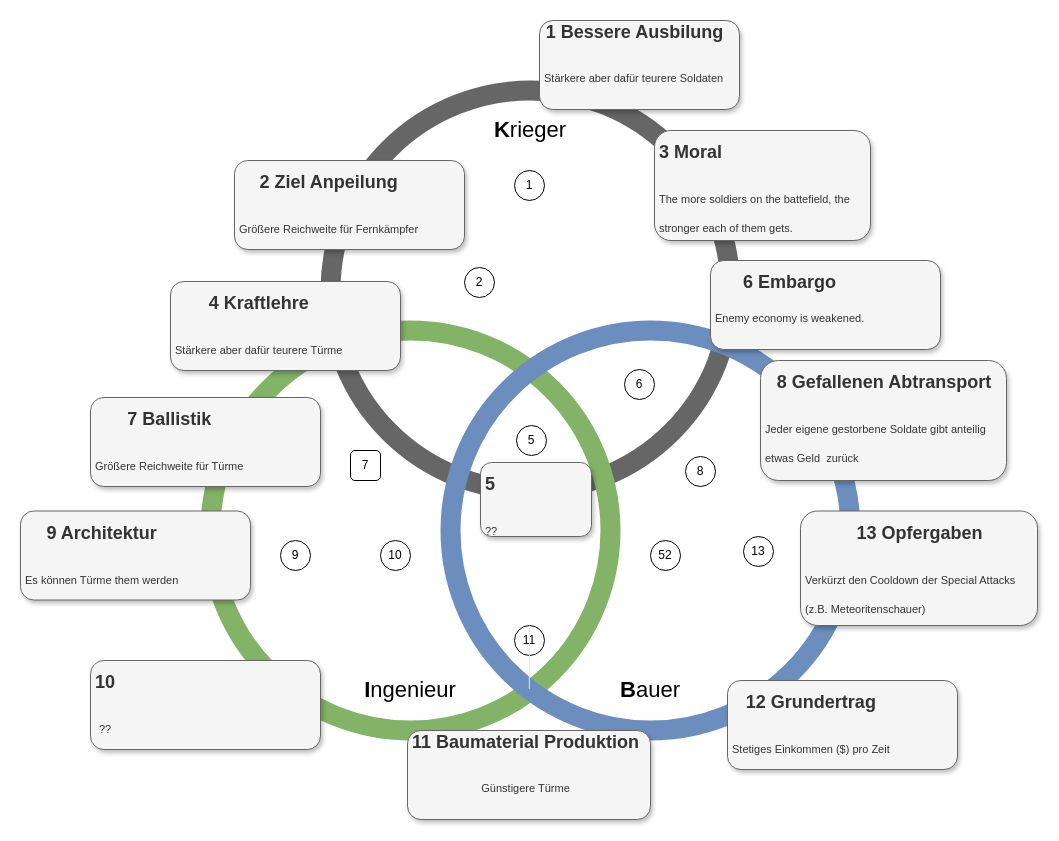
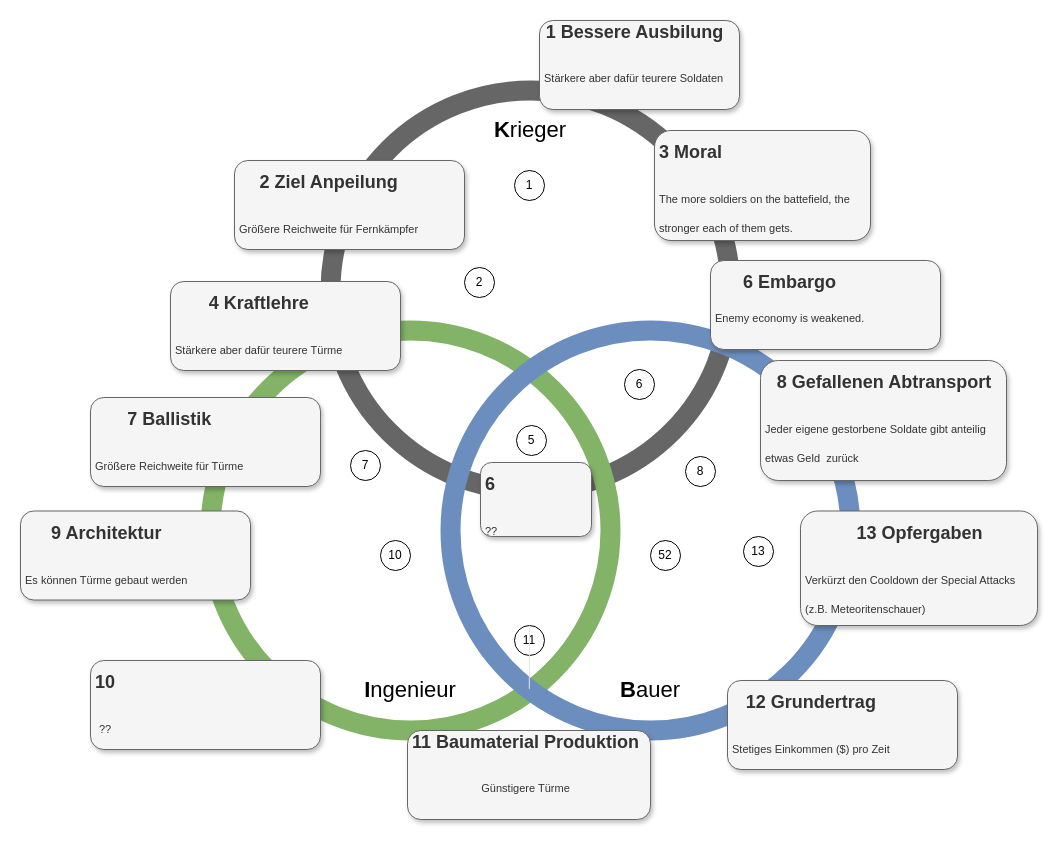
(496, 460) -> (496, 460)
(366, 466) -> (366, 466)
(137, 516) -> (137, 516)
(296, 556) -> none
